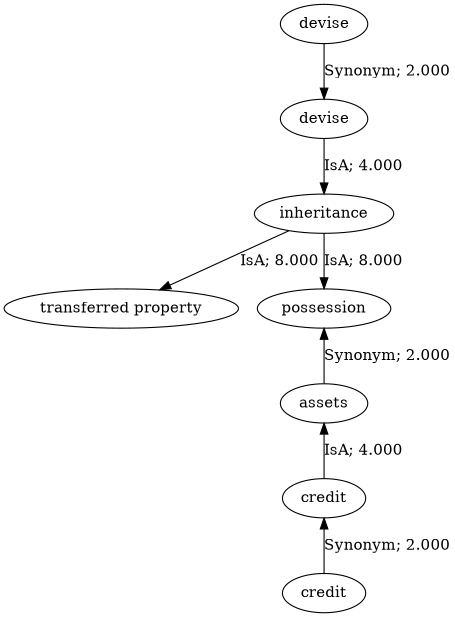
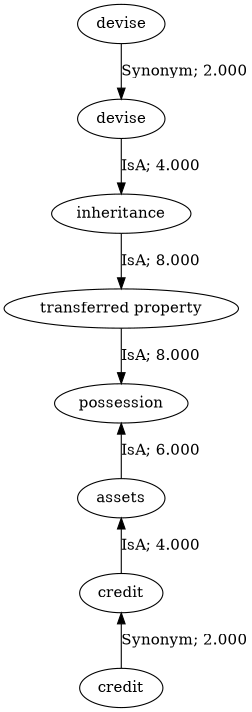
(324, 256) -> (121, 351)
(387, 356) -> (161, 451)
